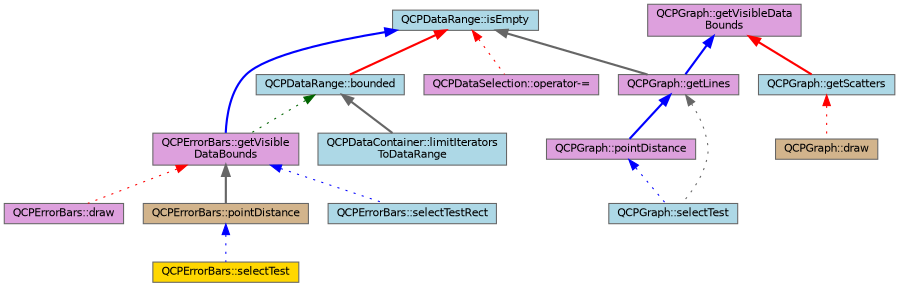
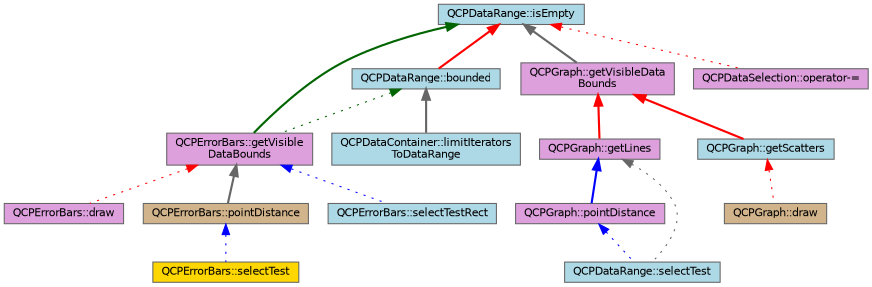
(577, 54) -> (555, 47)
(283, 56) -> (341, 63)
(696, 60) -> (599, 122)
(673, 214) -> (642, 272)
